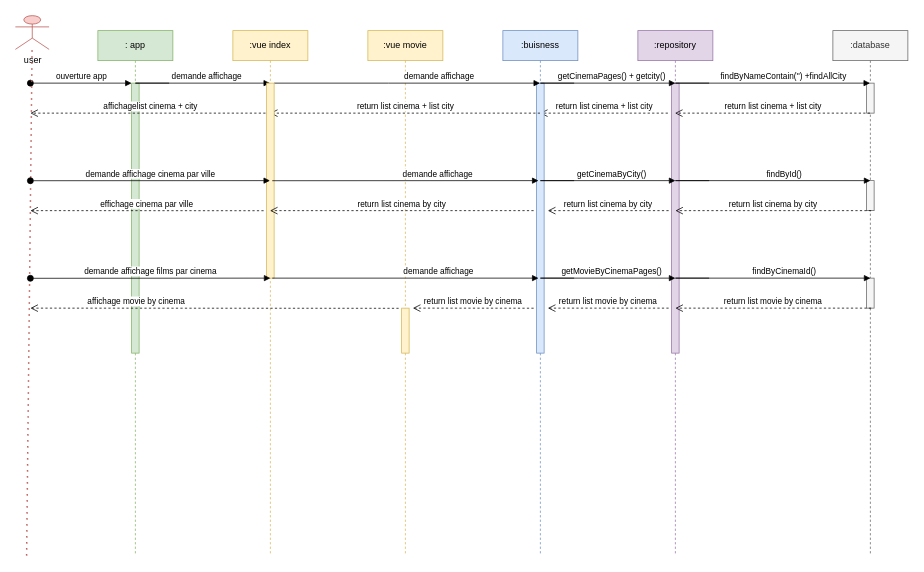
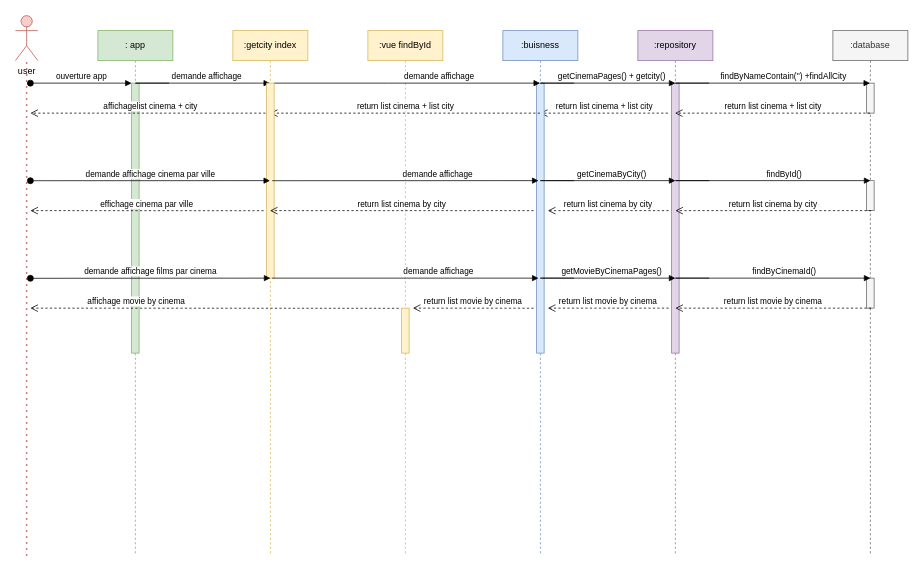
(32, 32) -> (27, 38)
(270, 45) -> (270, 45)
(405, 45) -> (405, 45)
